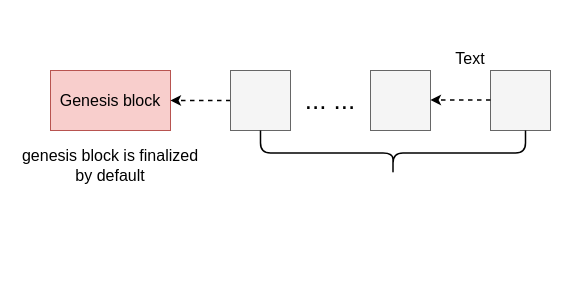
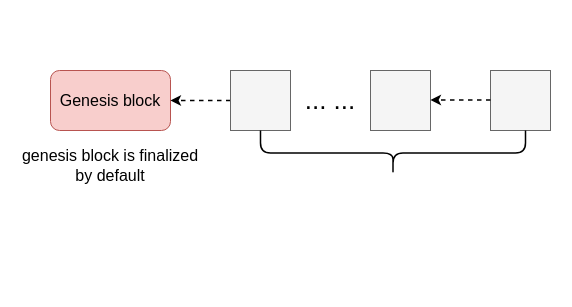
(471, 56) -> none
(111, 101) -> (111, 101)
